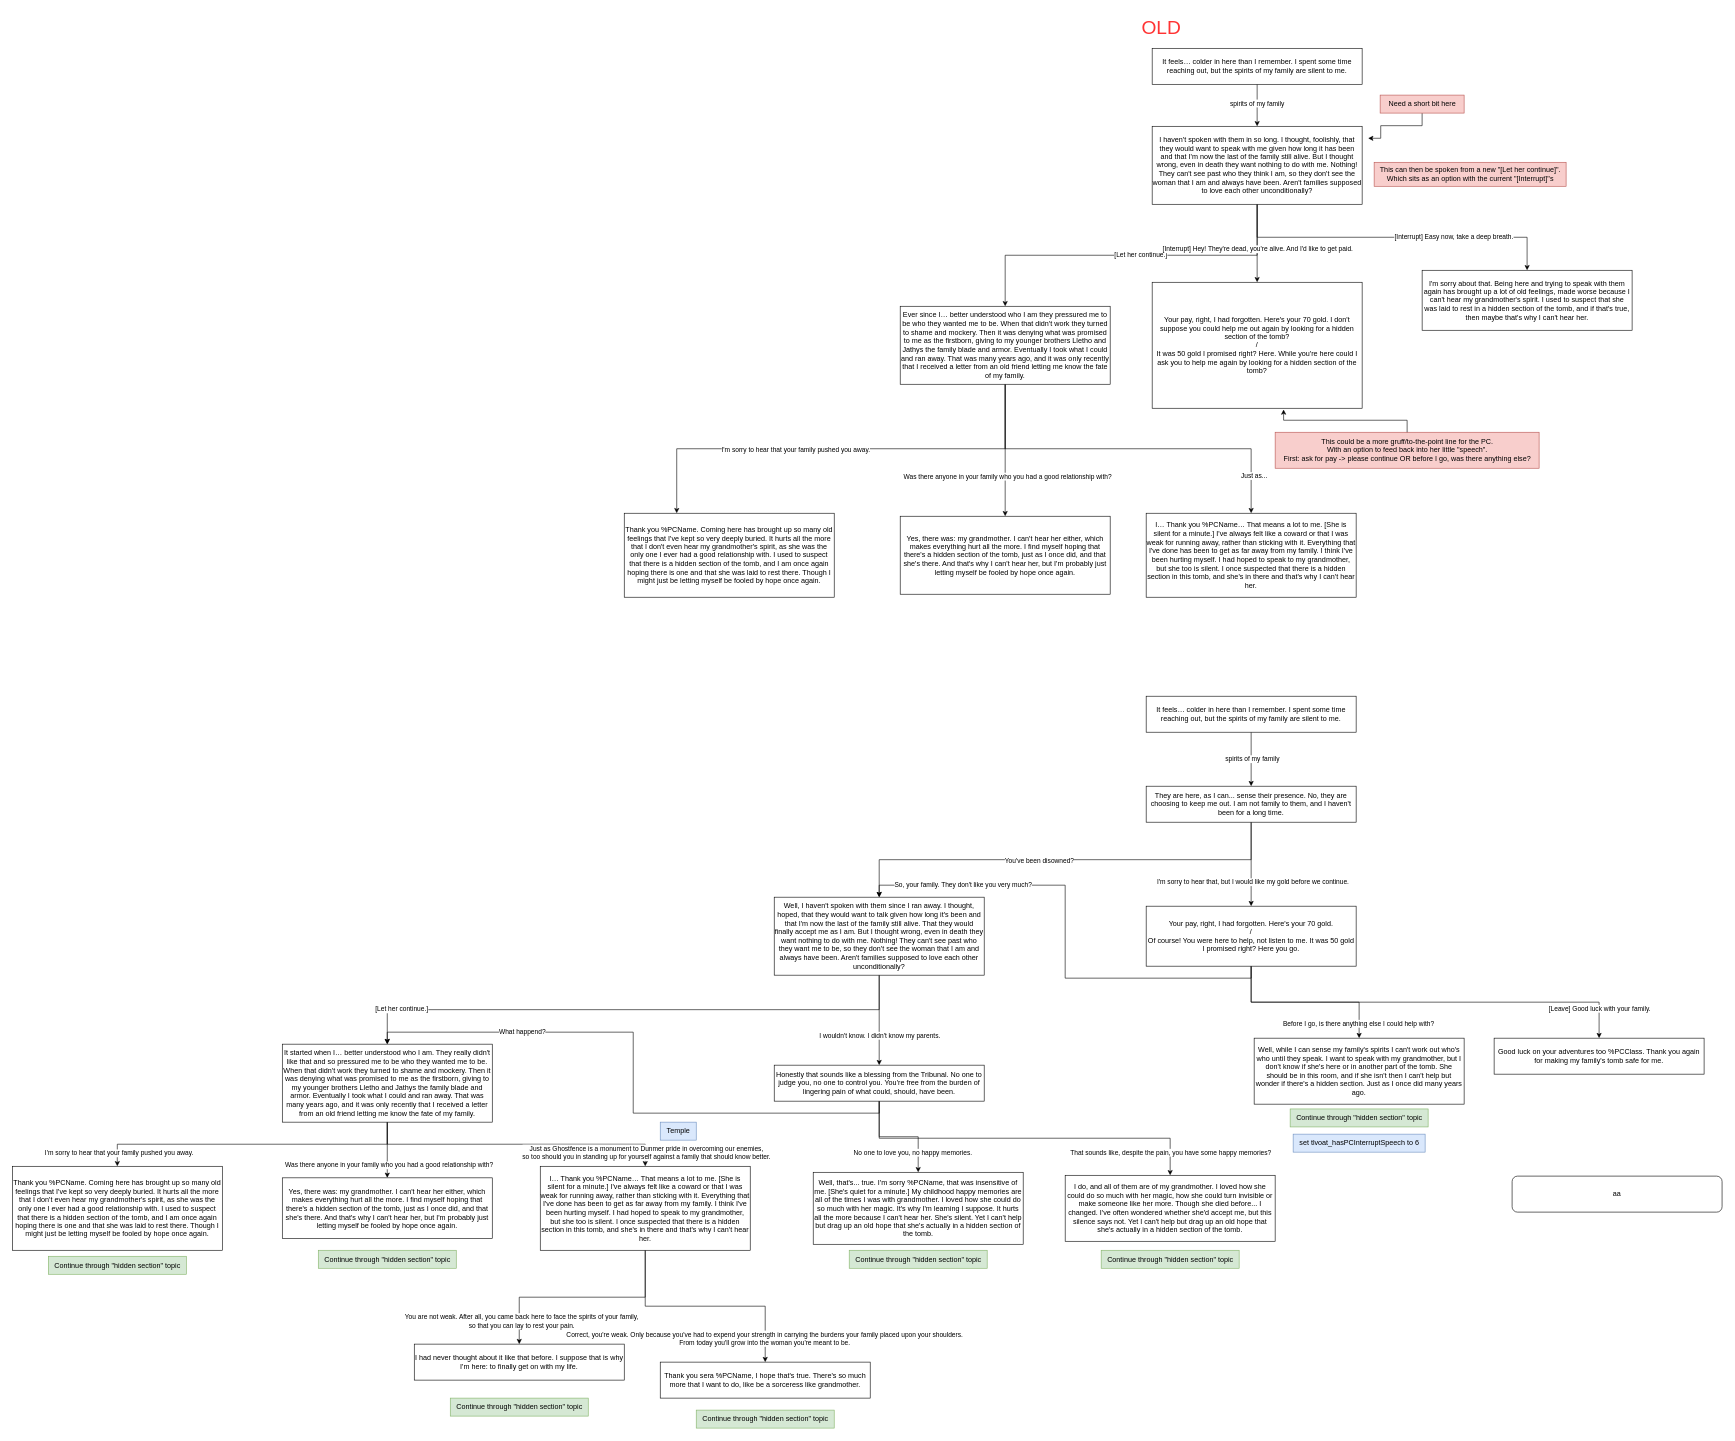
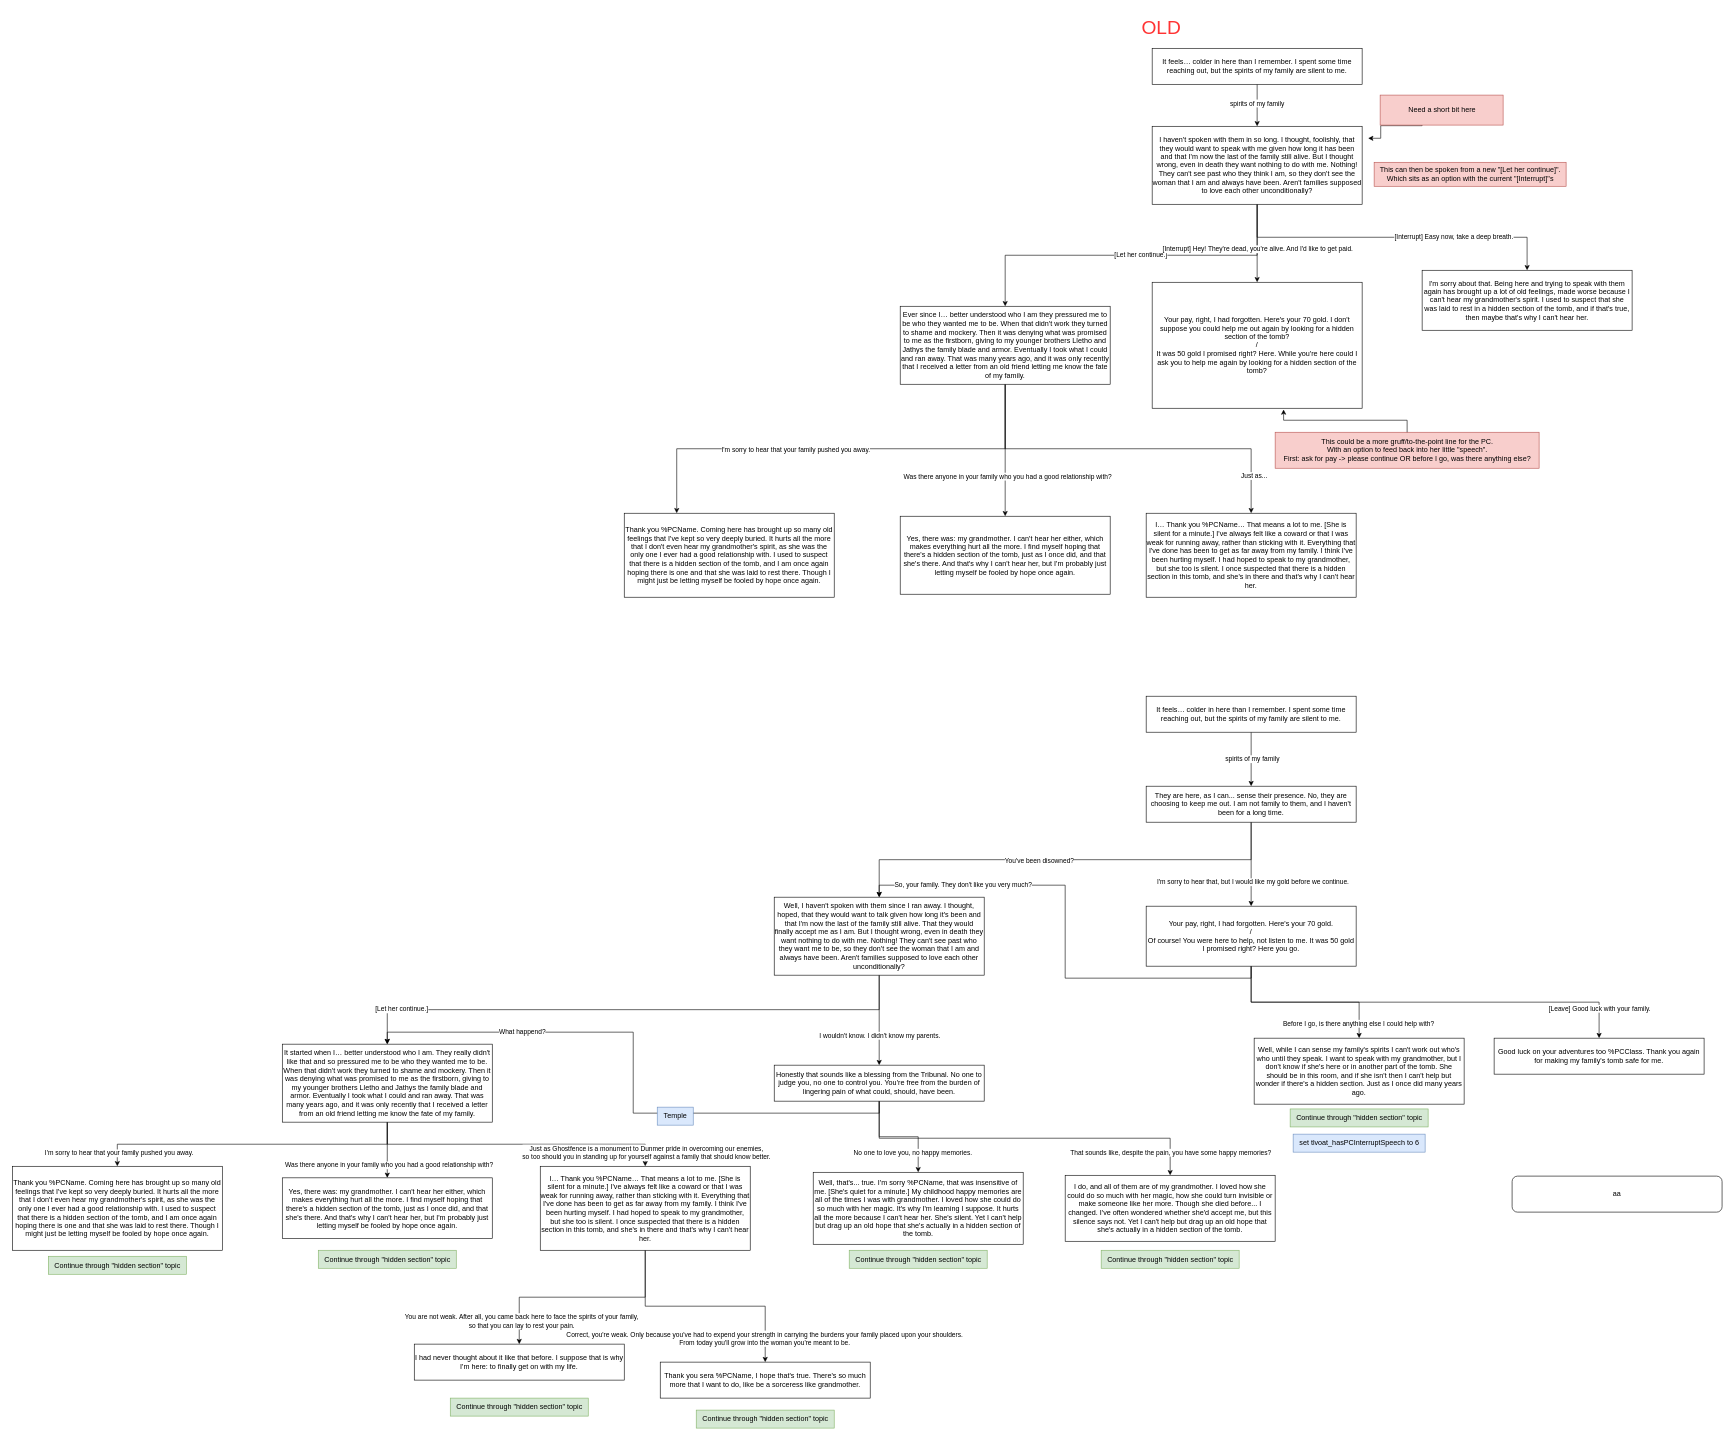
(1422, 104) -> (1442, 110)
(678, 1131) -> (675, 1116)
